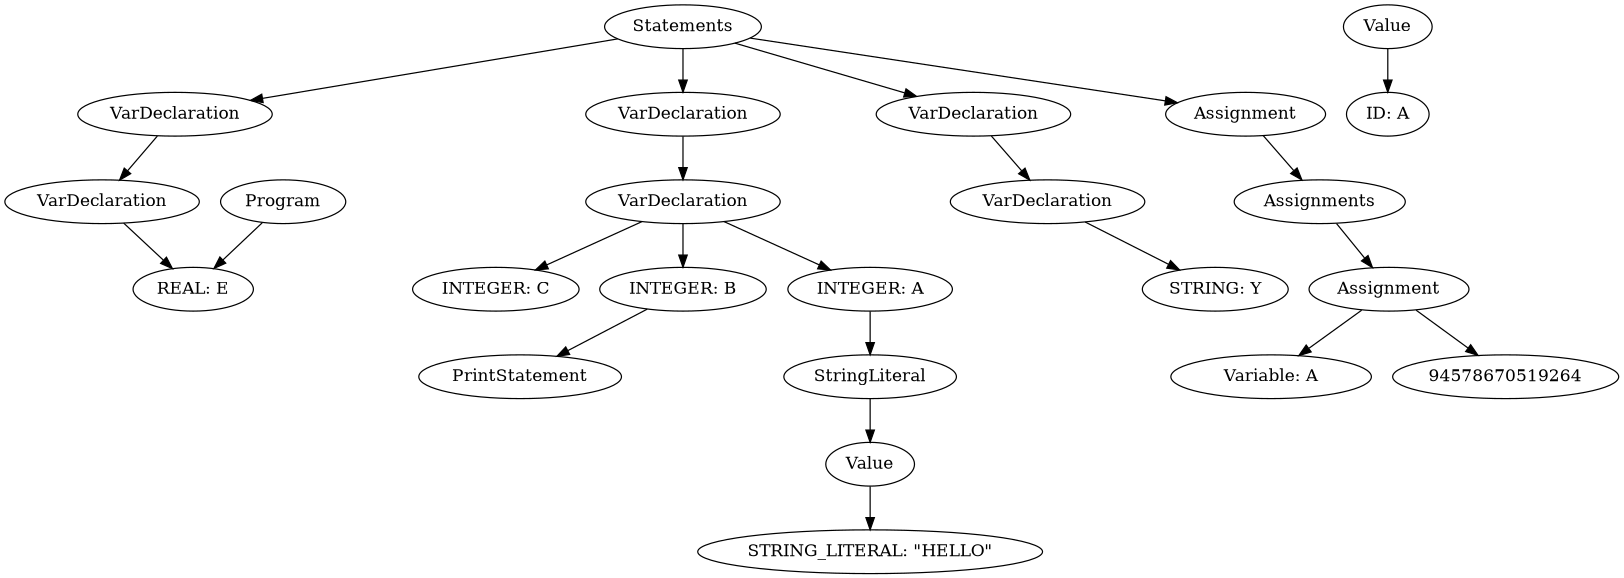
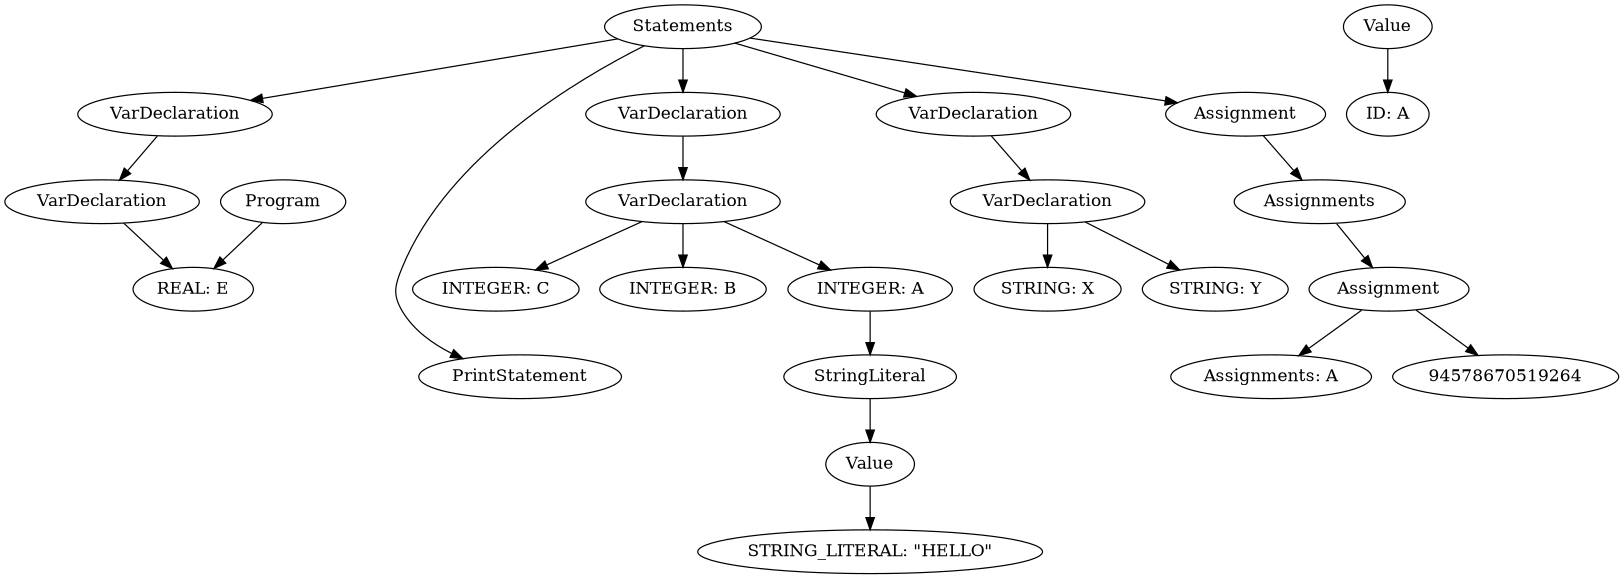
none -> (1048, 289)
(608, 330) -> (464, 175)
(1271, 377) -> (1271, 377)
